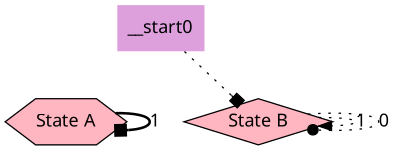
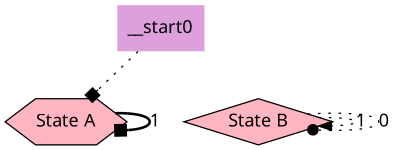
(208, 73) -> (118, 71)
